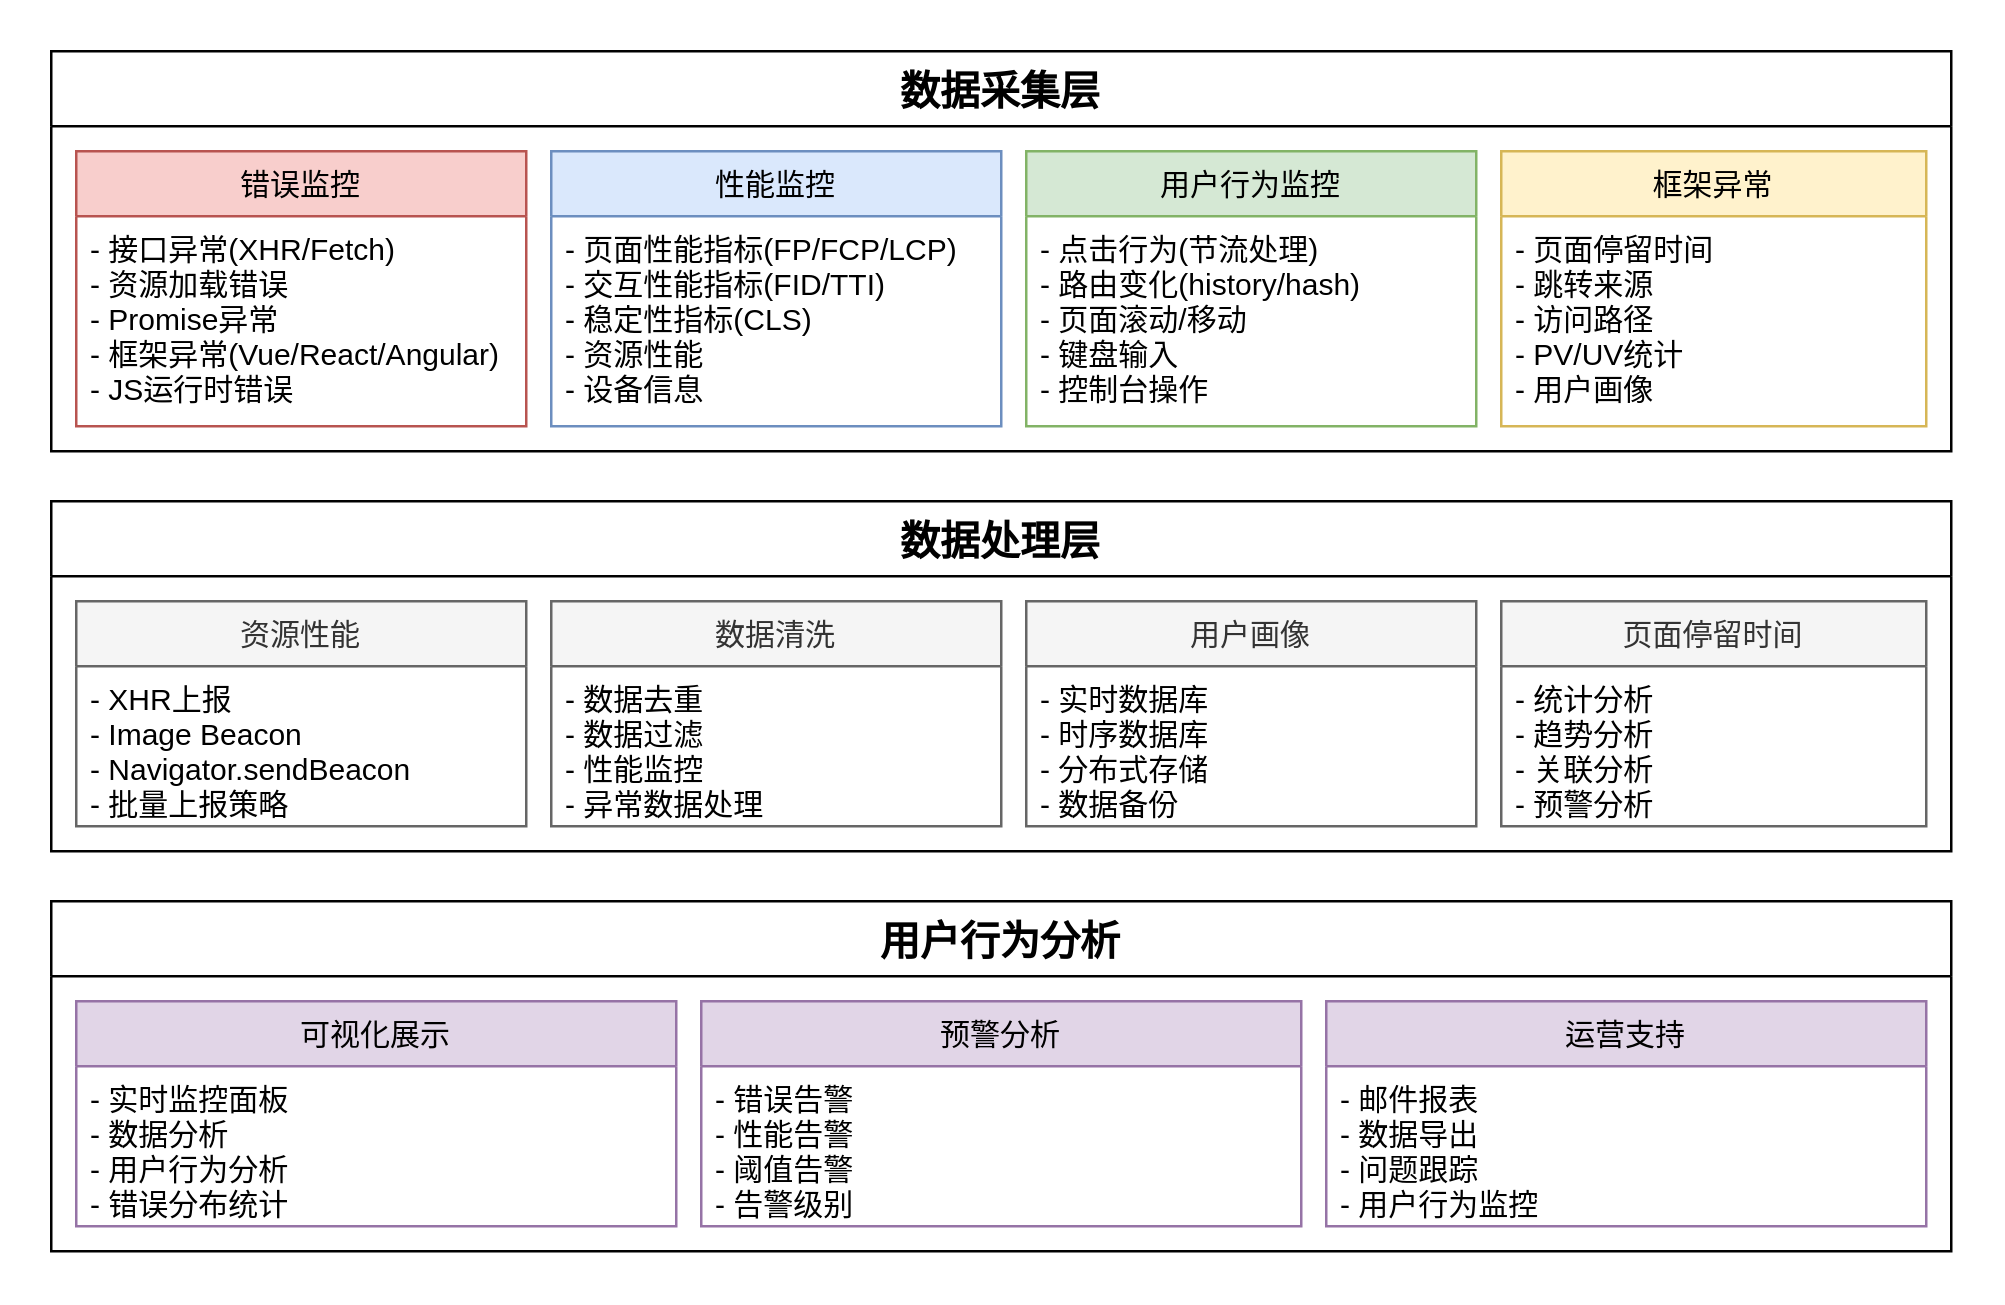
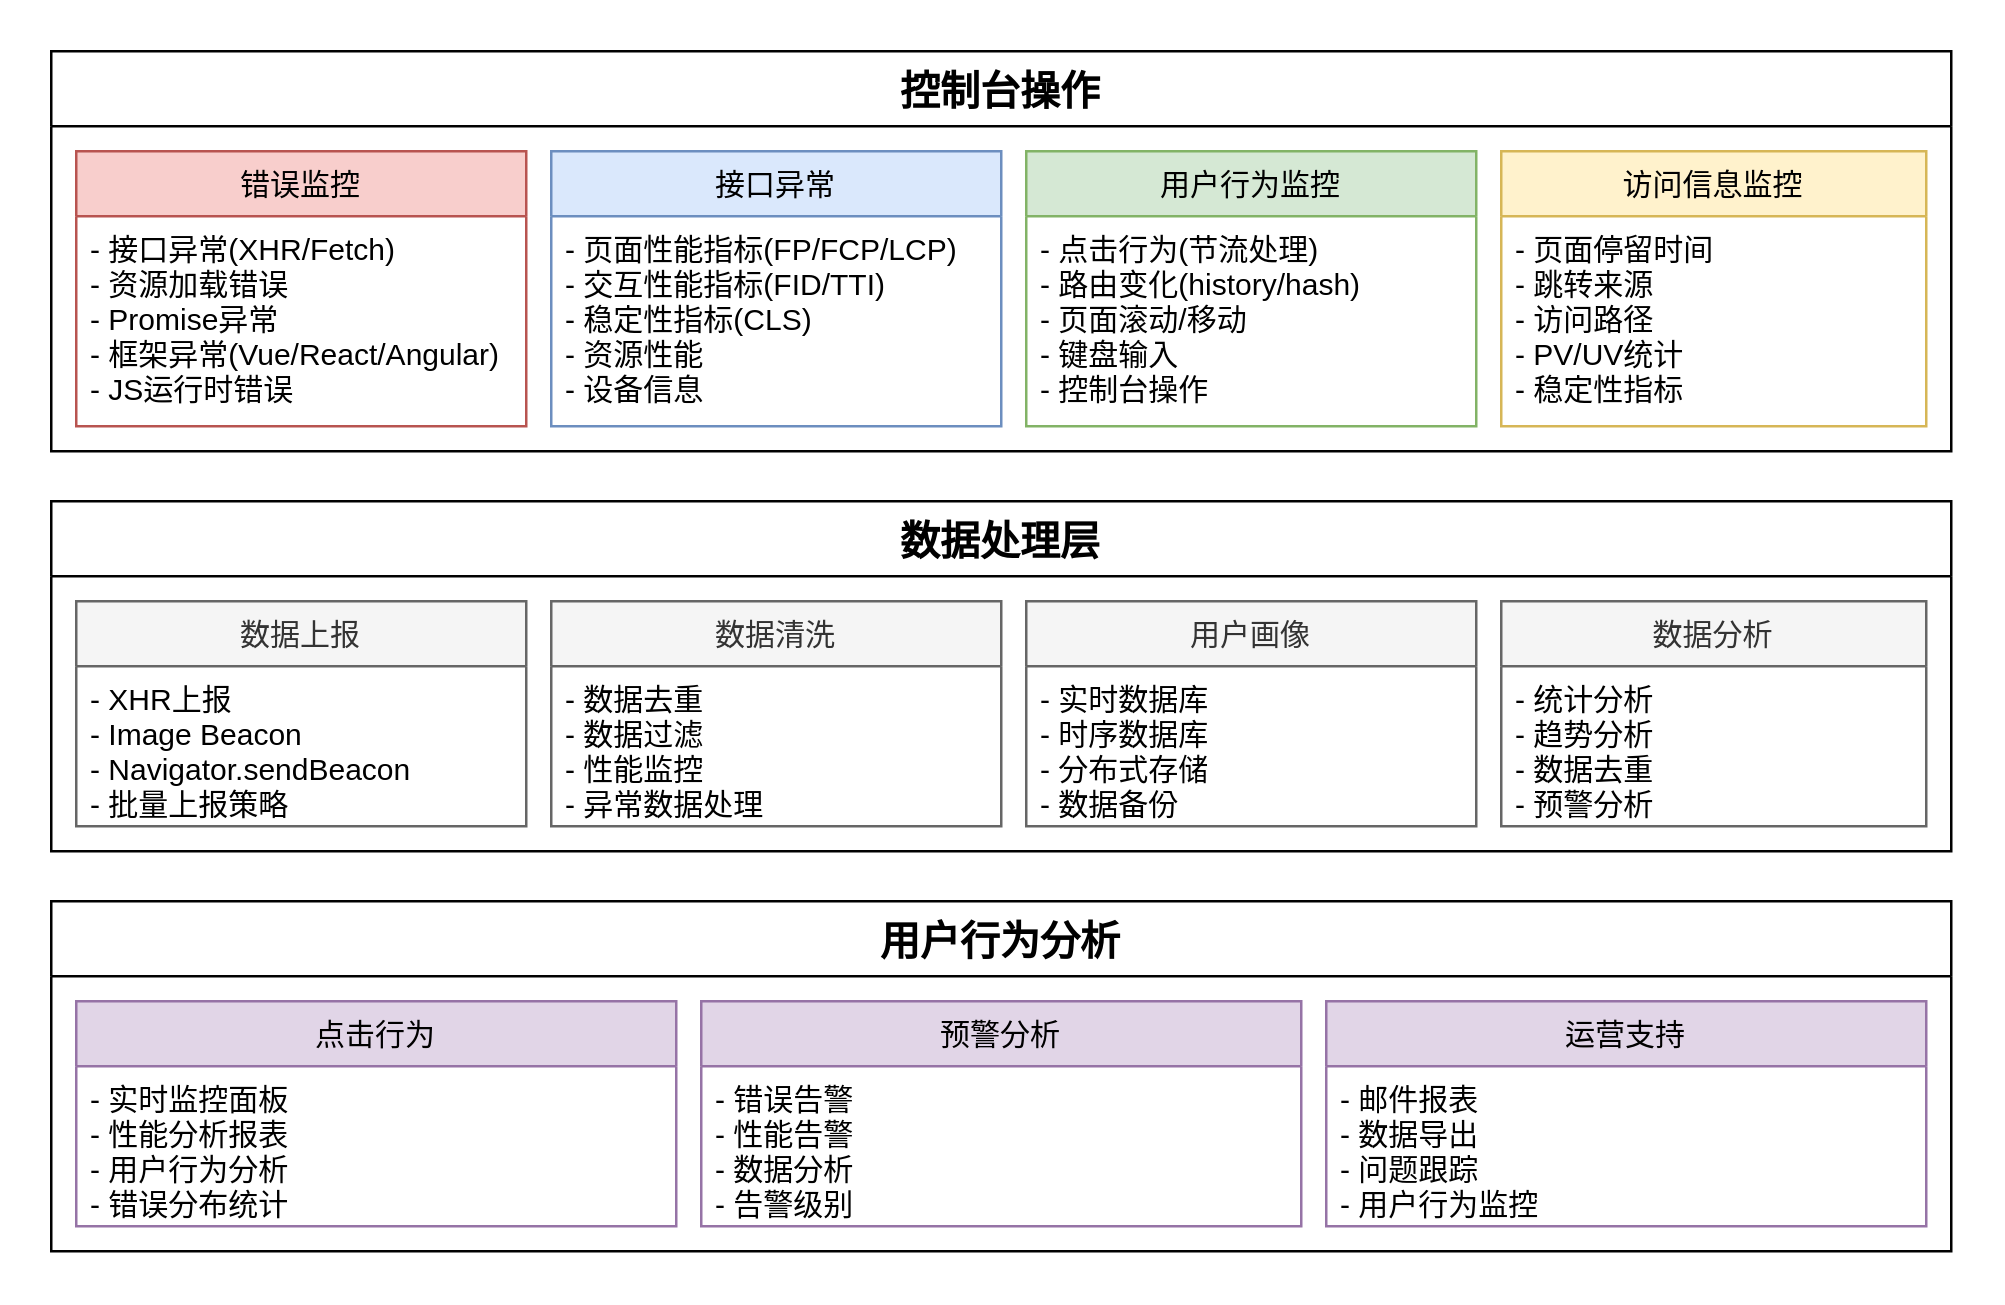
(1000, 92) -> (1000, 92)
(775, 185) -> (775, 185)
(1713, 185) -> (1713, 185)
(1618, 250) -> (1618, 250)
(300, 635) -> (300, 635)
(1713, 635) -> (1713, 635)
(1588, 700) -> (1588, 700)
(375, 1035) -> (375, 1035)
(193, 1100) -> (193, 1100)
(788, 1100) -> (788, 1100)
